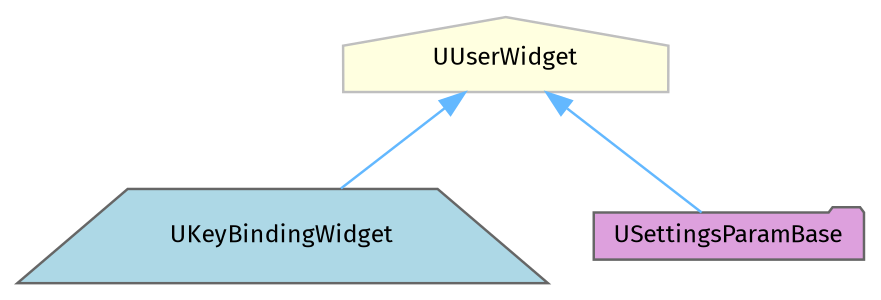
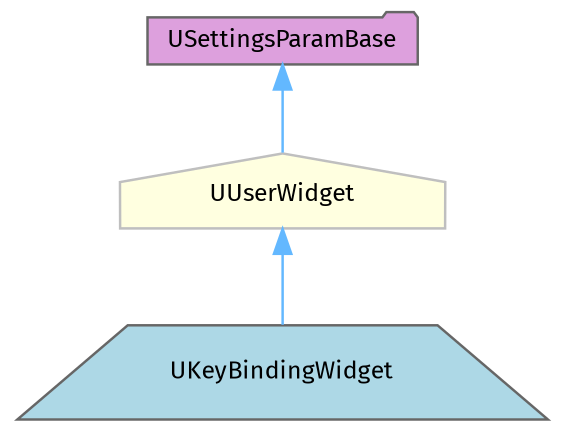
(634, 160) -> (283, 121)
